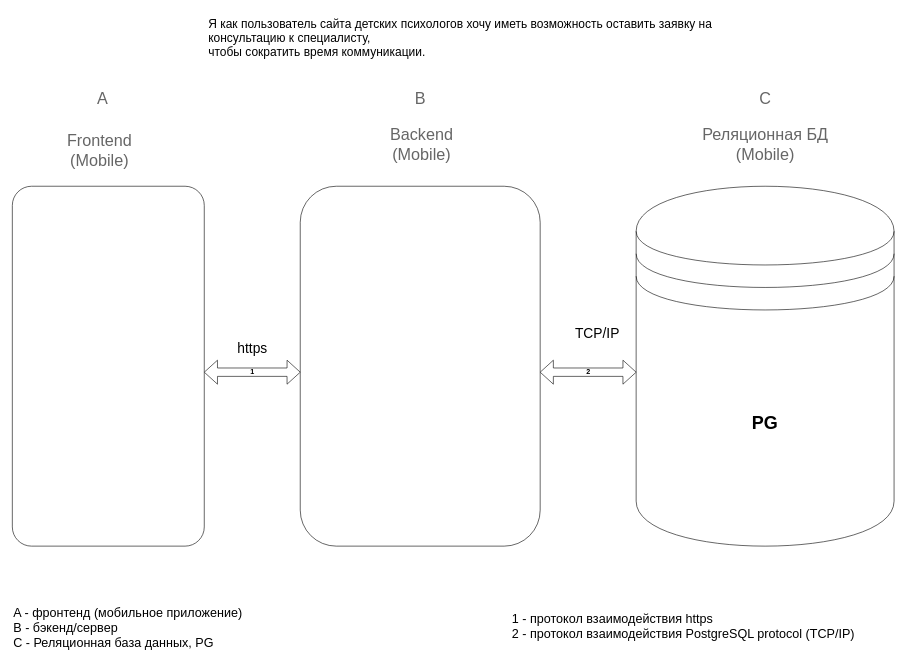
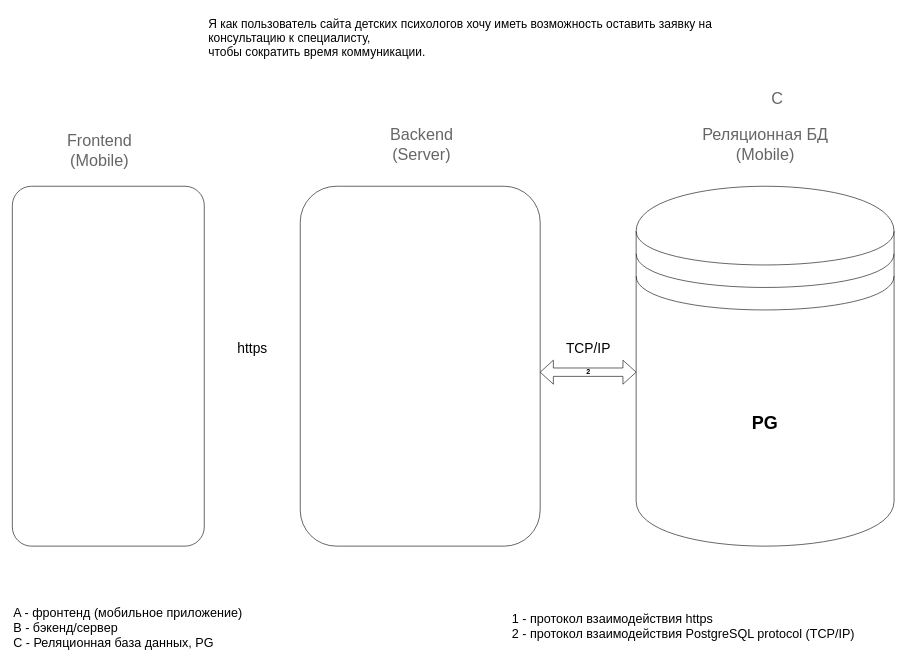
(102, 99) -> none
(420, 99) -> none
(765, 99) -> (777, 99)
(422, 144) -> (422, 144)
(597, 333) -> (588, 348)
(252, 372) -> none
